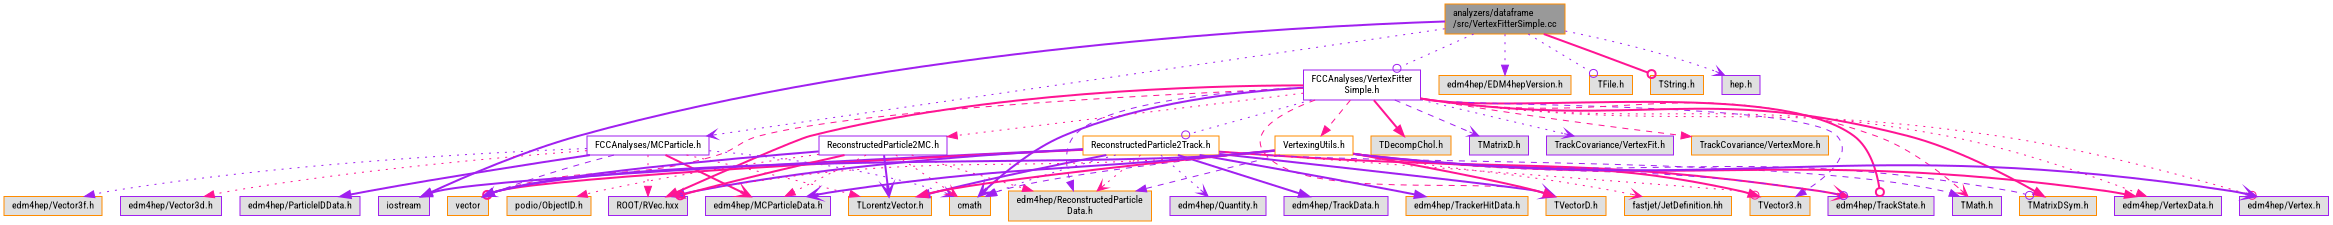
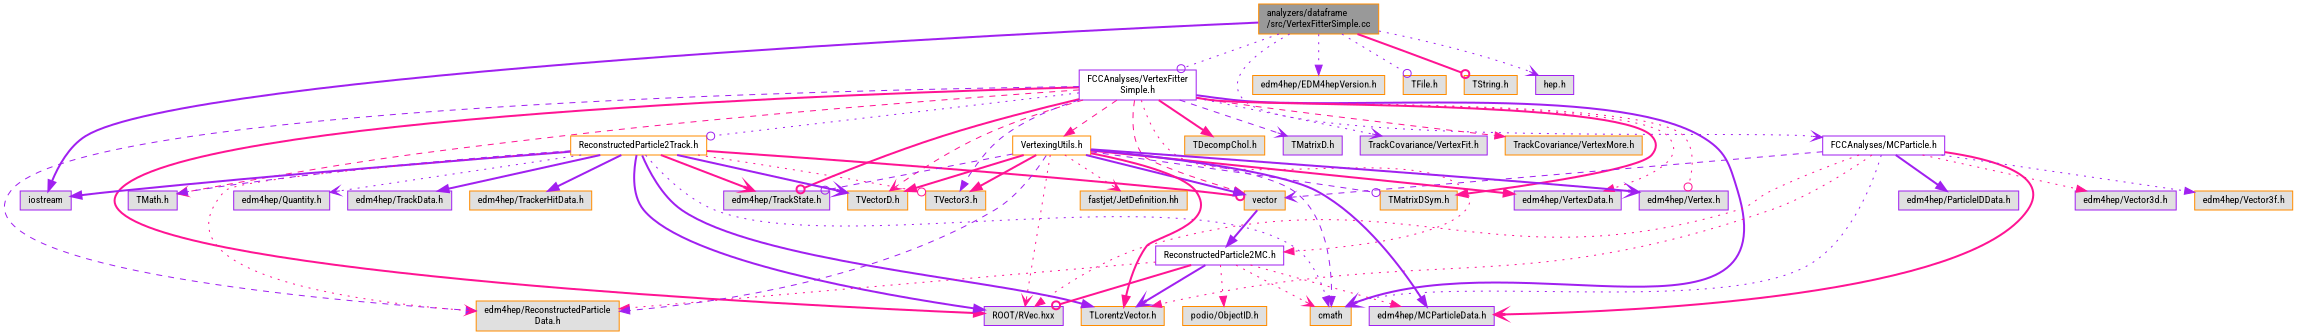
(655, 167) -> (1250, 219)
(954, 177) -> (1331, 200)
